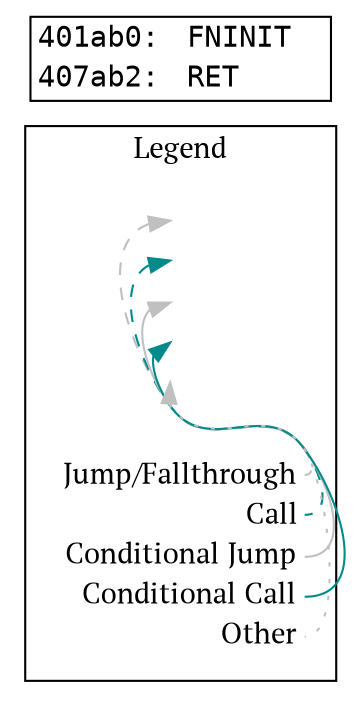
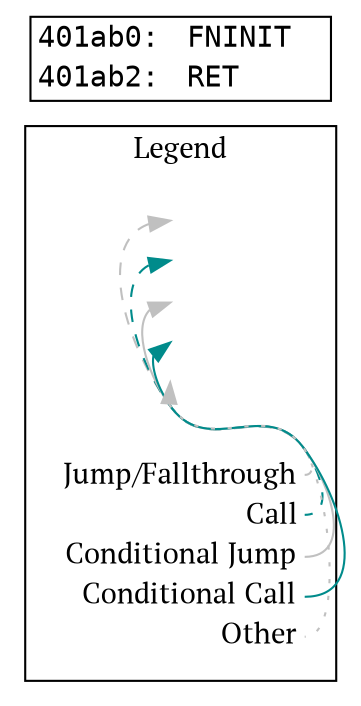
(108, 78) -> (108, 78)
